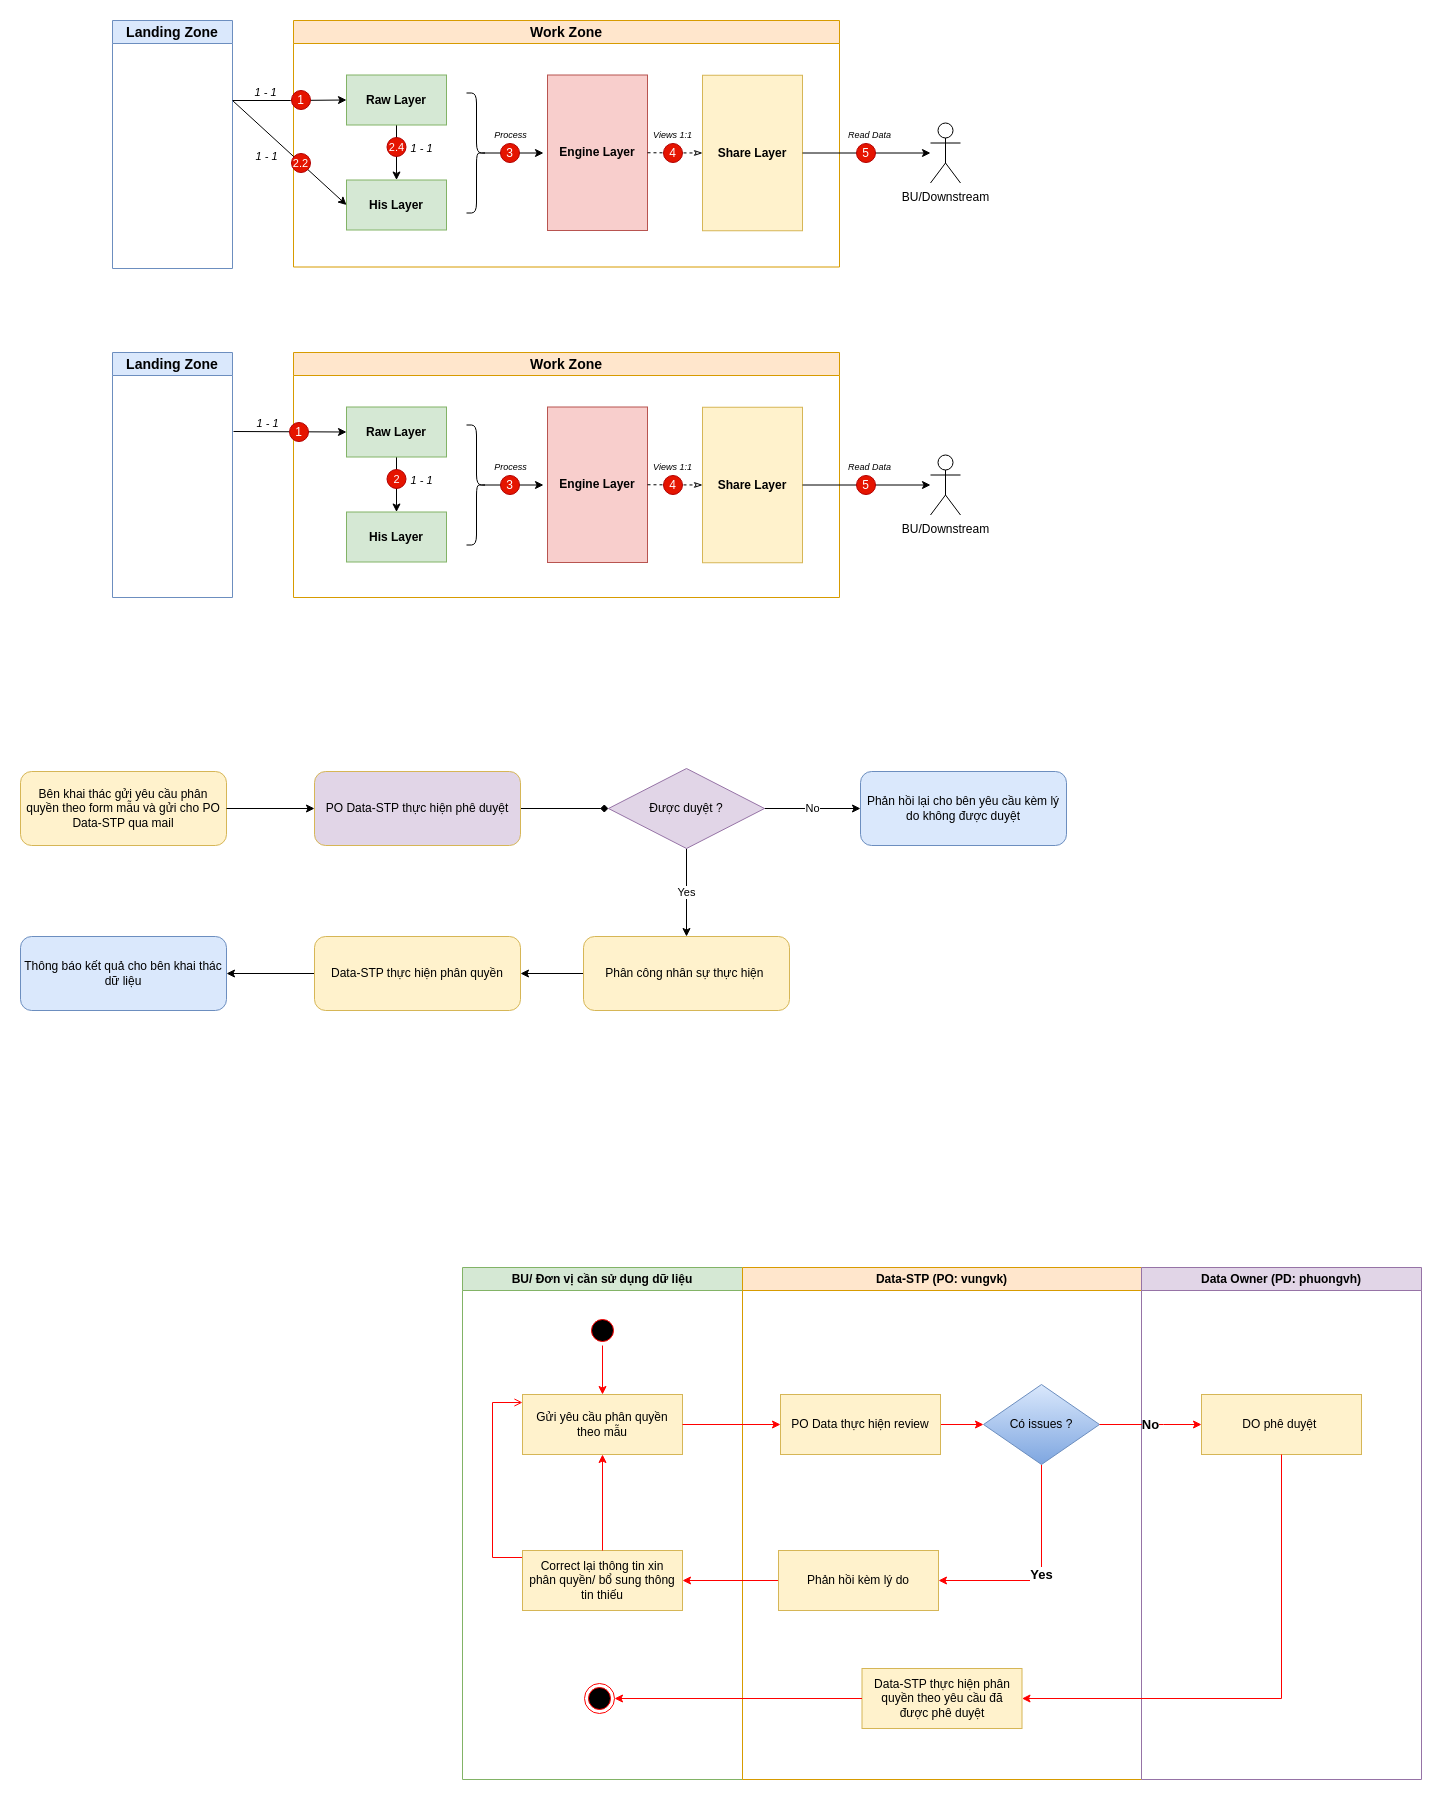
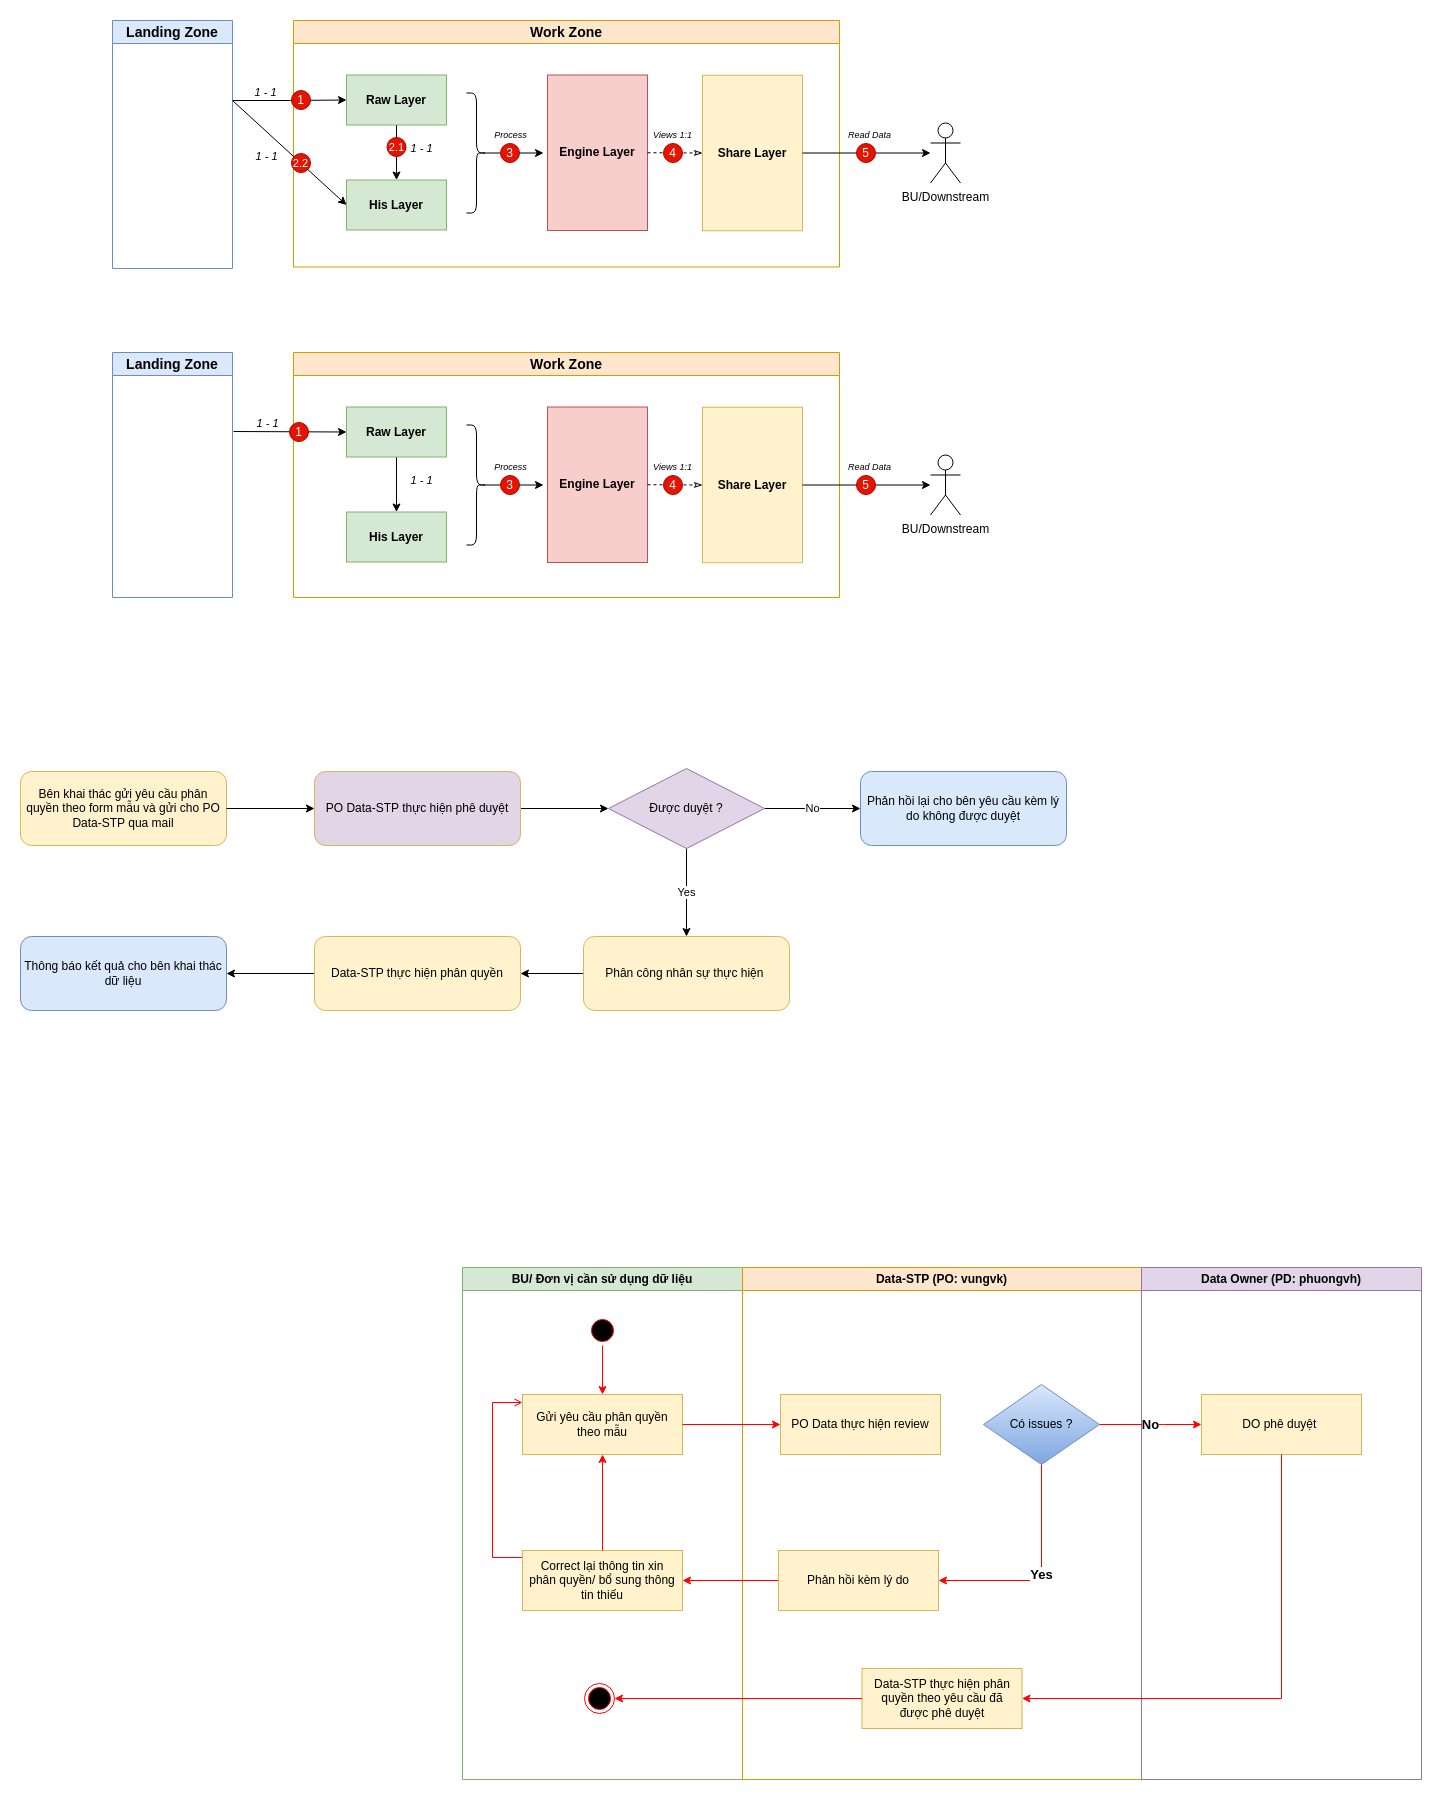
(397, 148) -> (397, 148)
(397, 479) -> none
(600, 809) -> (600, 809)
(959, 1425) -> none
